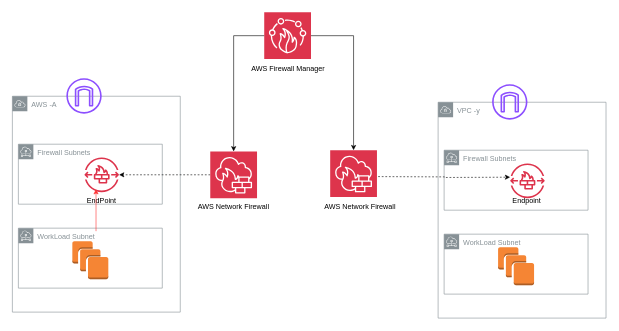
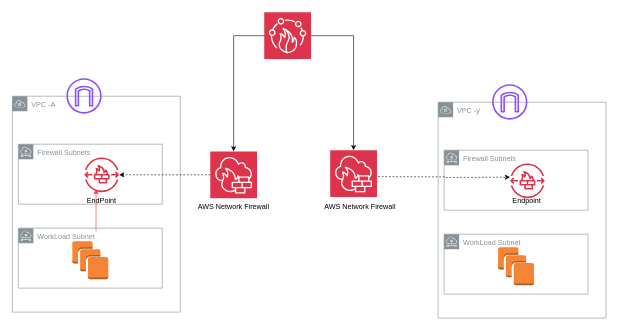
(288, 69) -> none
(43, 105) -> (43, 105)
